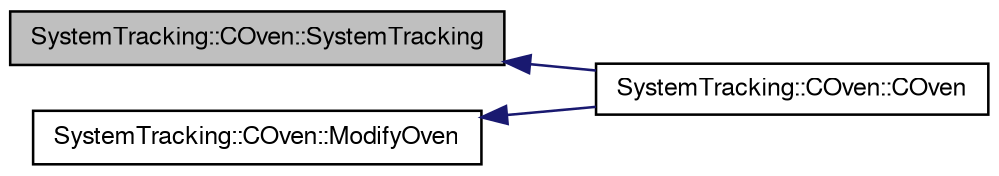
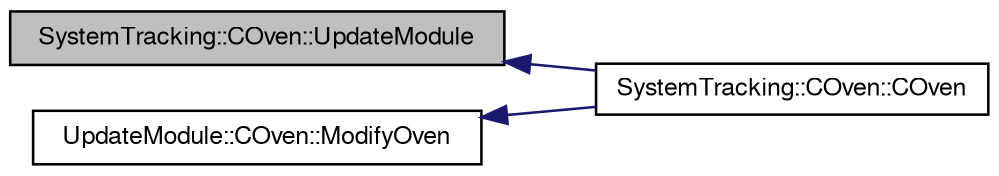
(257, 38) -> (257, 38)
(257, 138) -> (257, 138)
